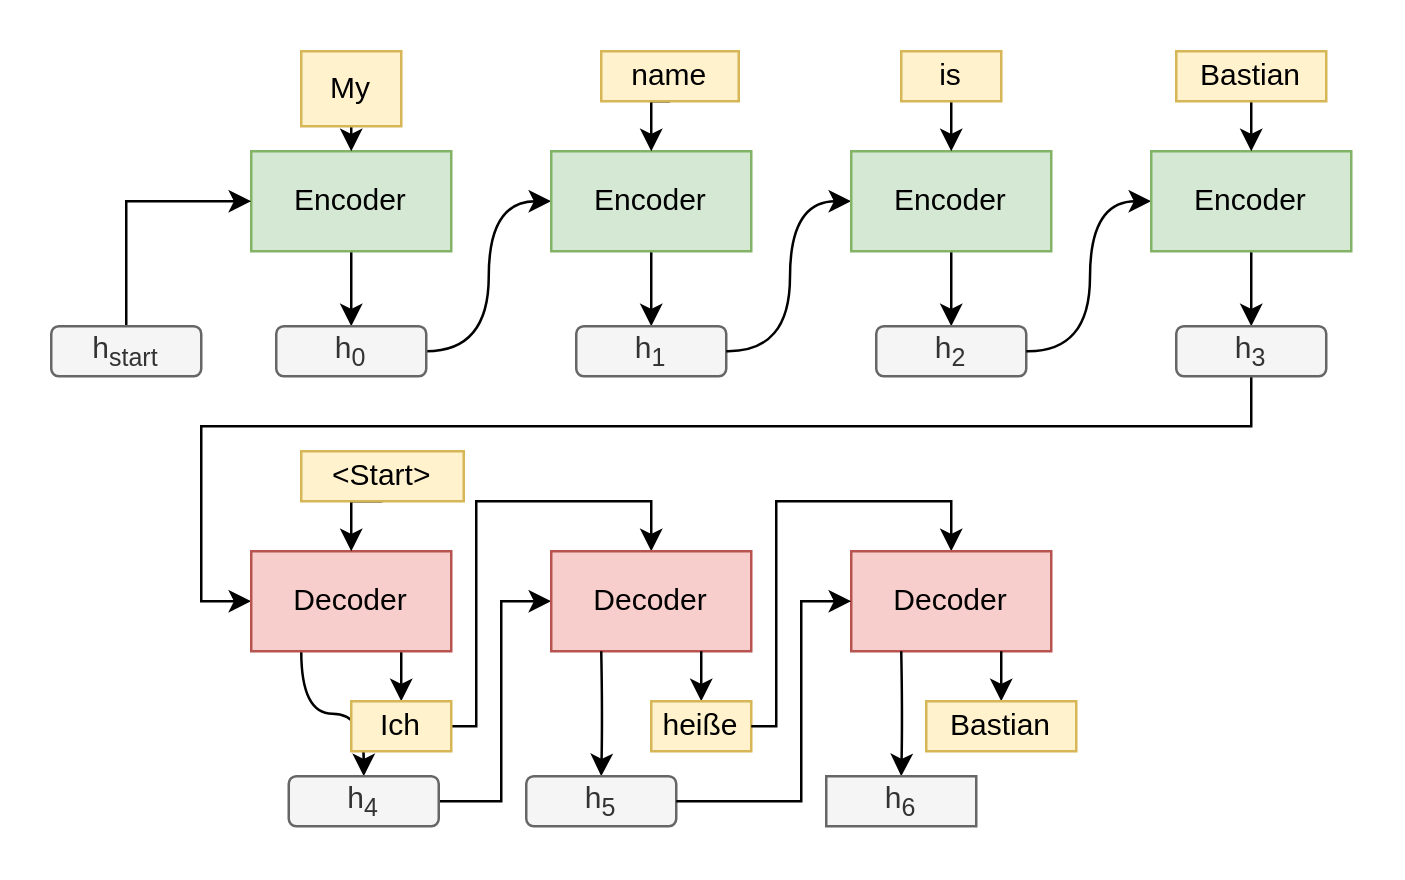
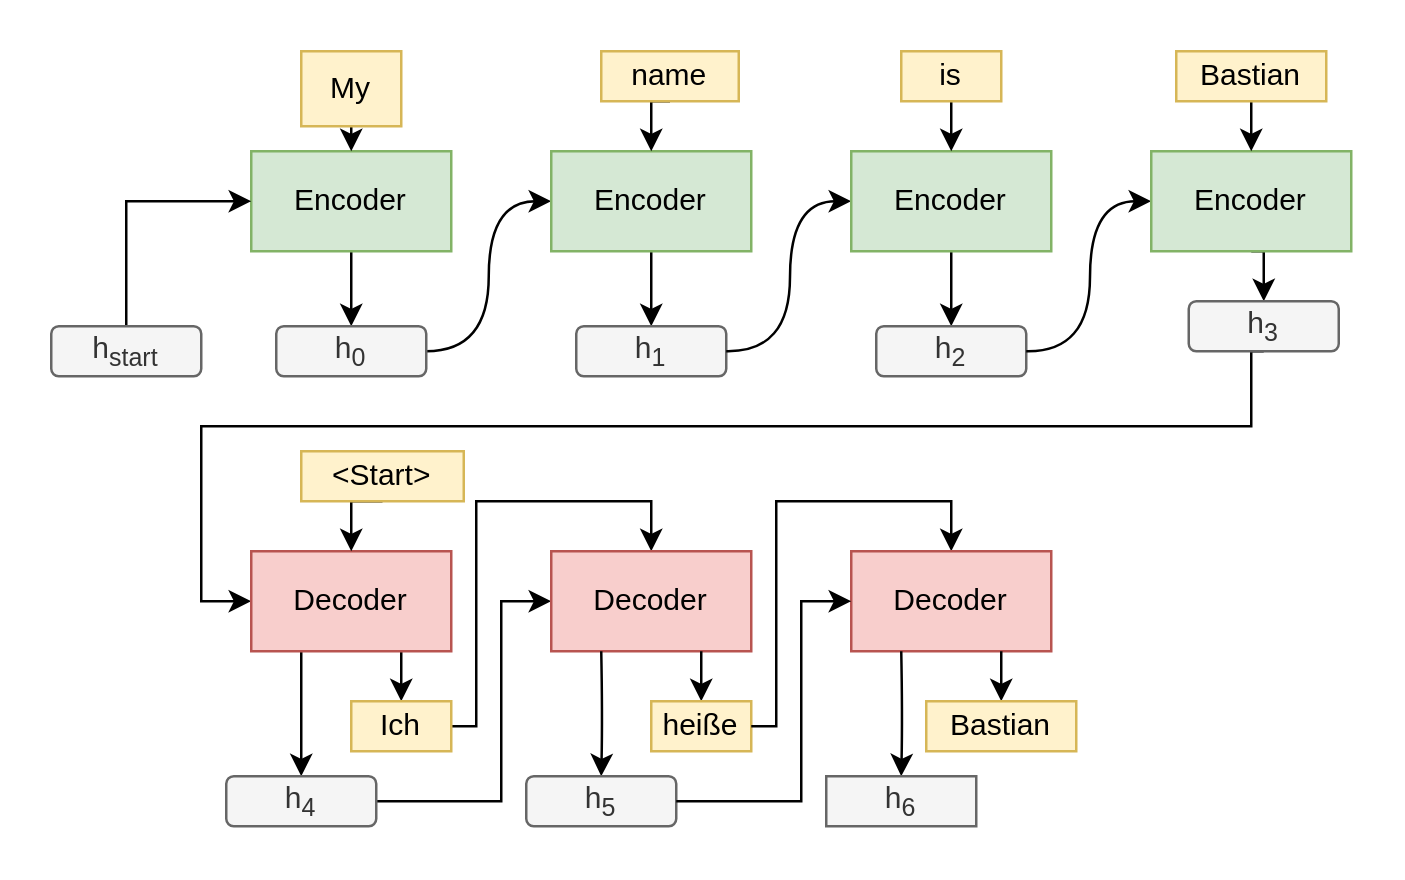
(1251, 351) -> (1264, 326)
(364, 801) -> (301, 801)
